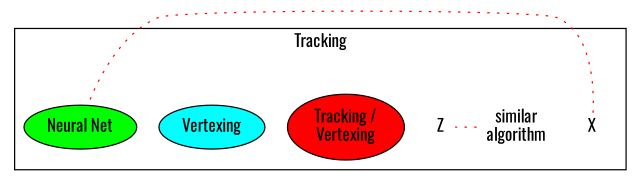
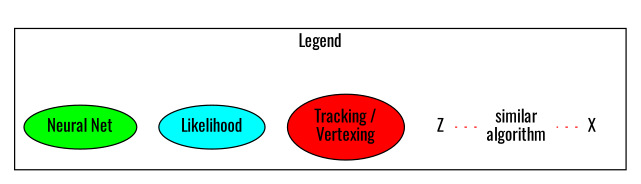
(463, 12) -> (567, 127)
(320, 42) -> (320, 42)
(212, 127) -> (212, 127)
